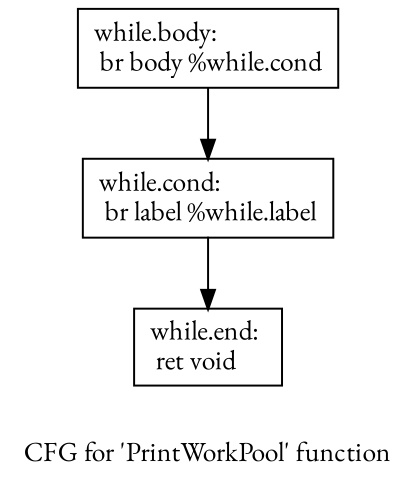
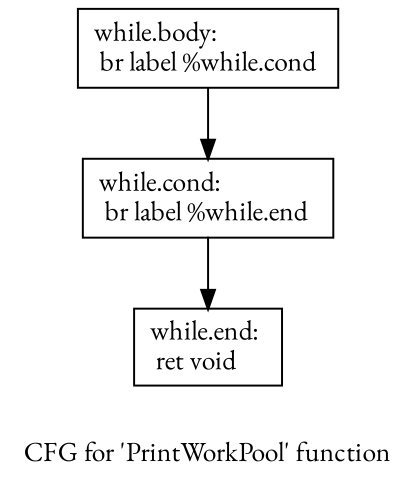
(208, 62) -> (205, 62)
(208, 212) -> (203, 212)
